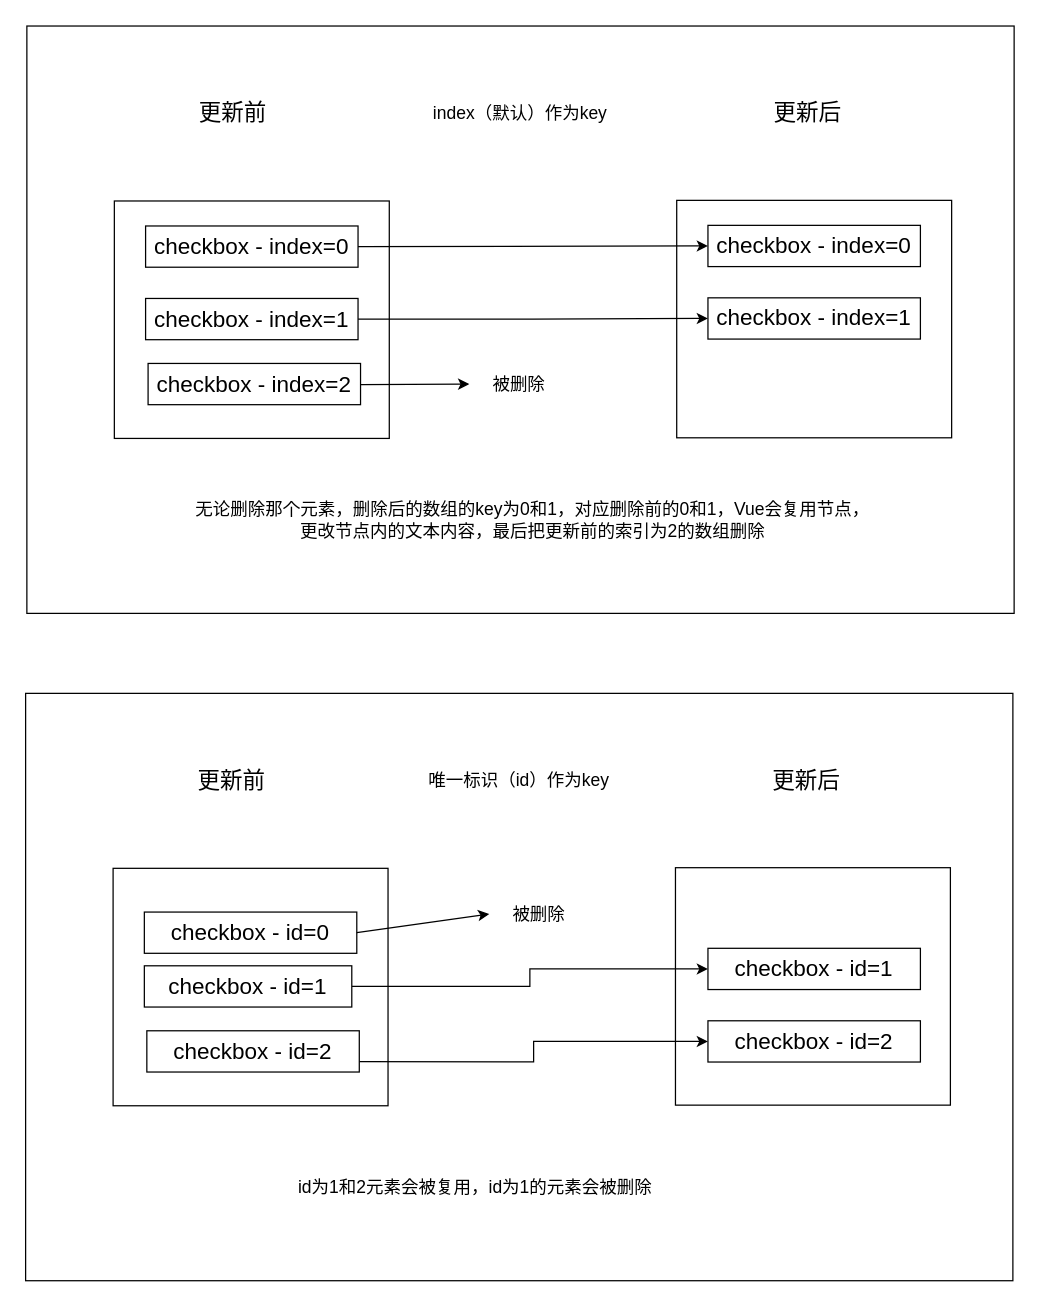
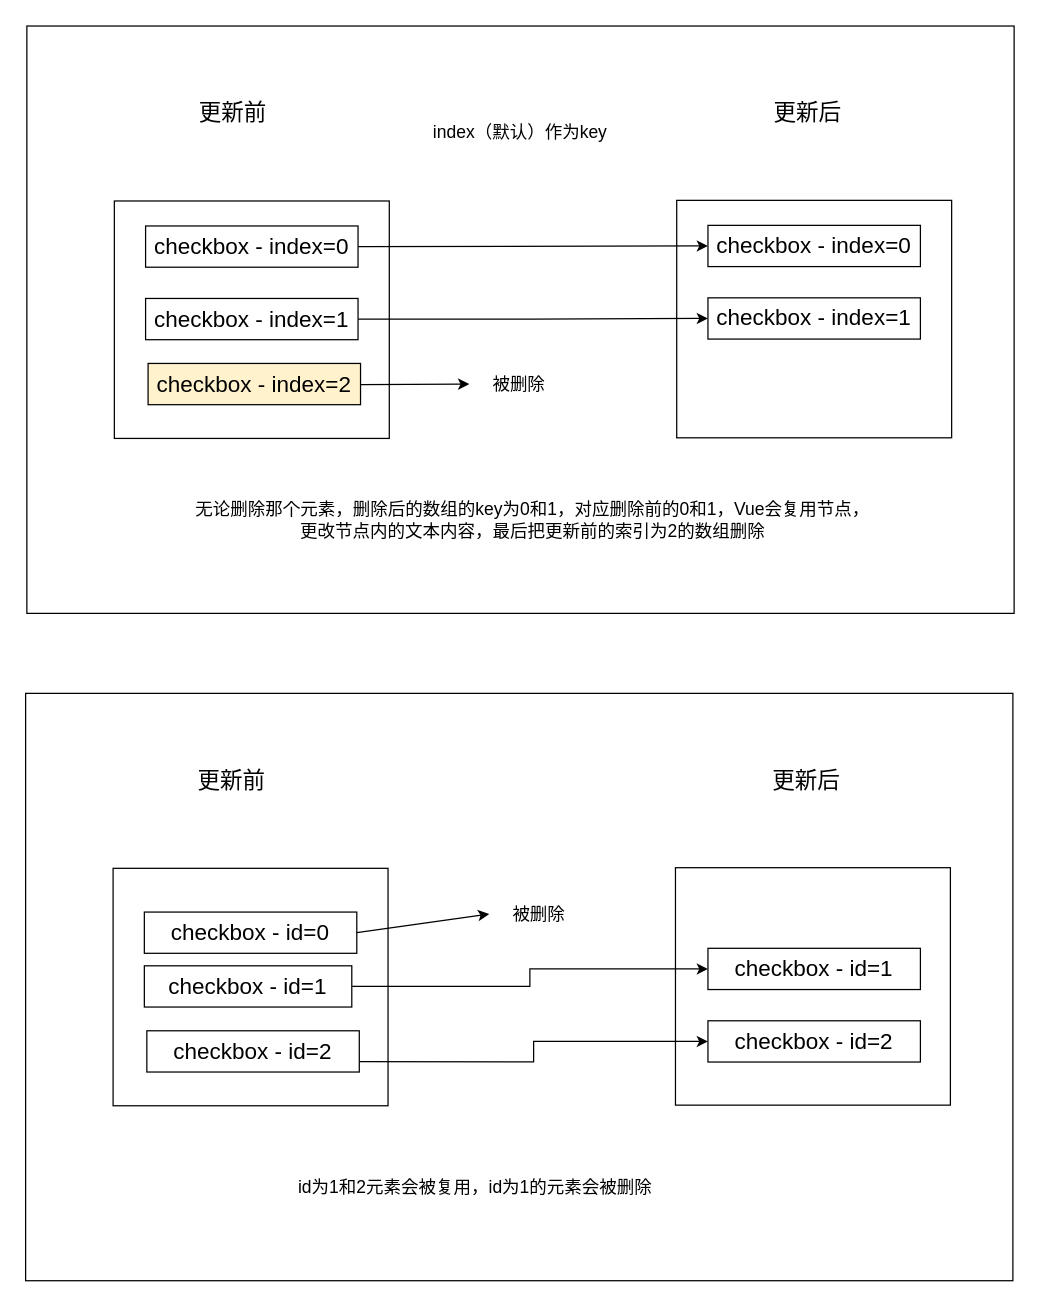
(521, 113) -> (521, 132)
(254, 384) -> (254, 384)
(519, 781) -> none
